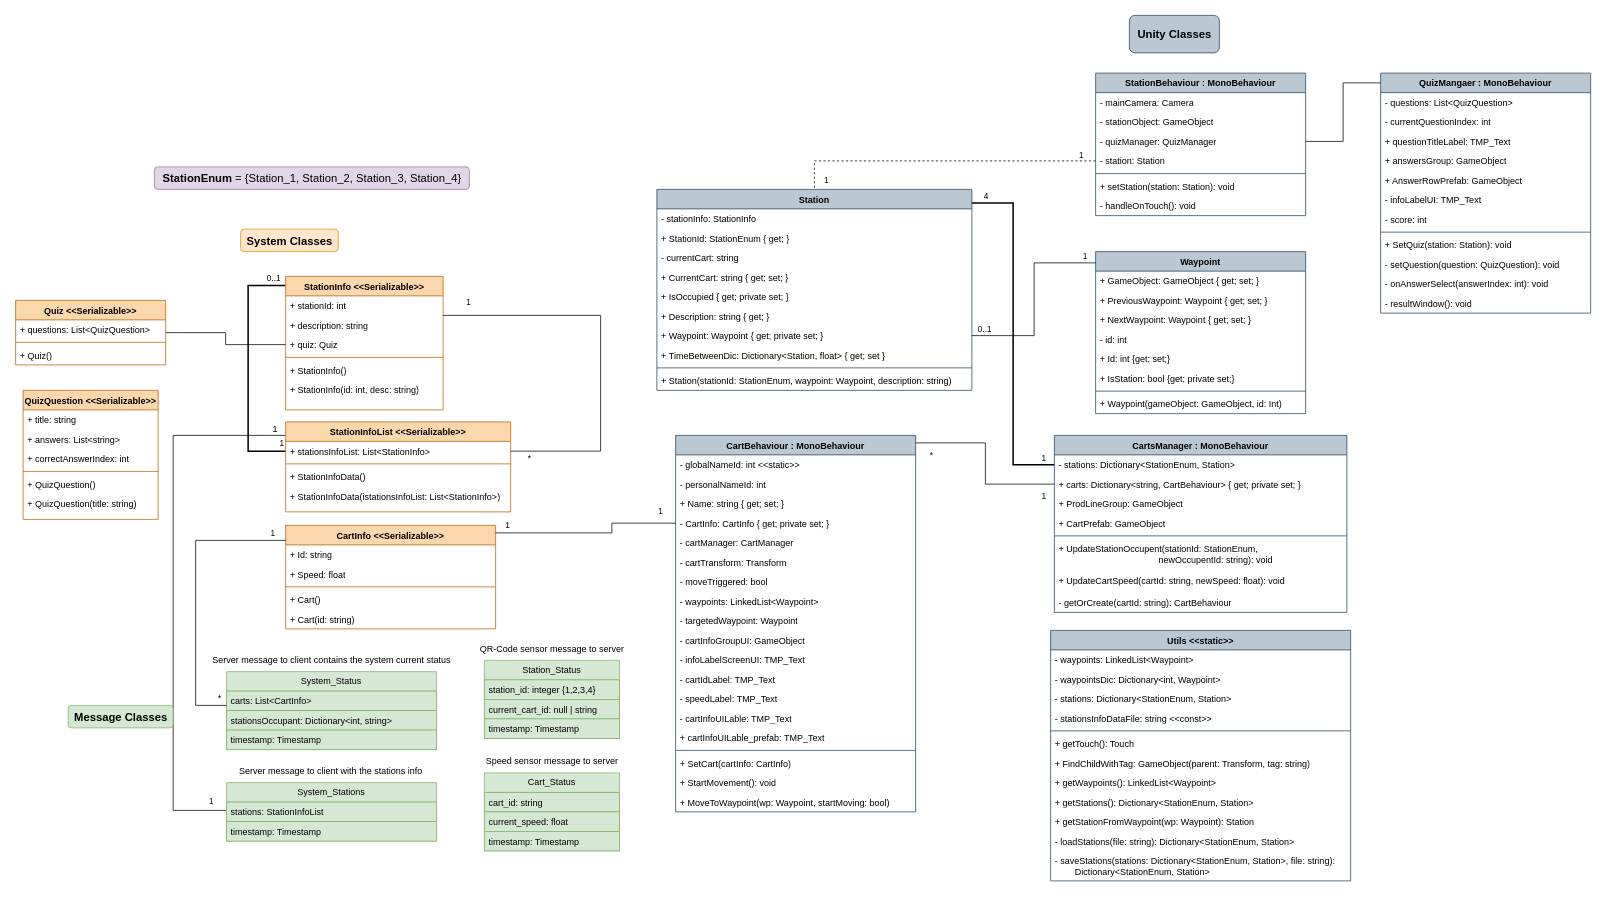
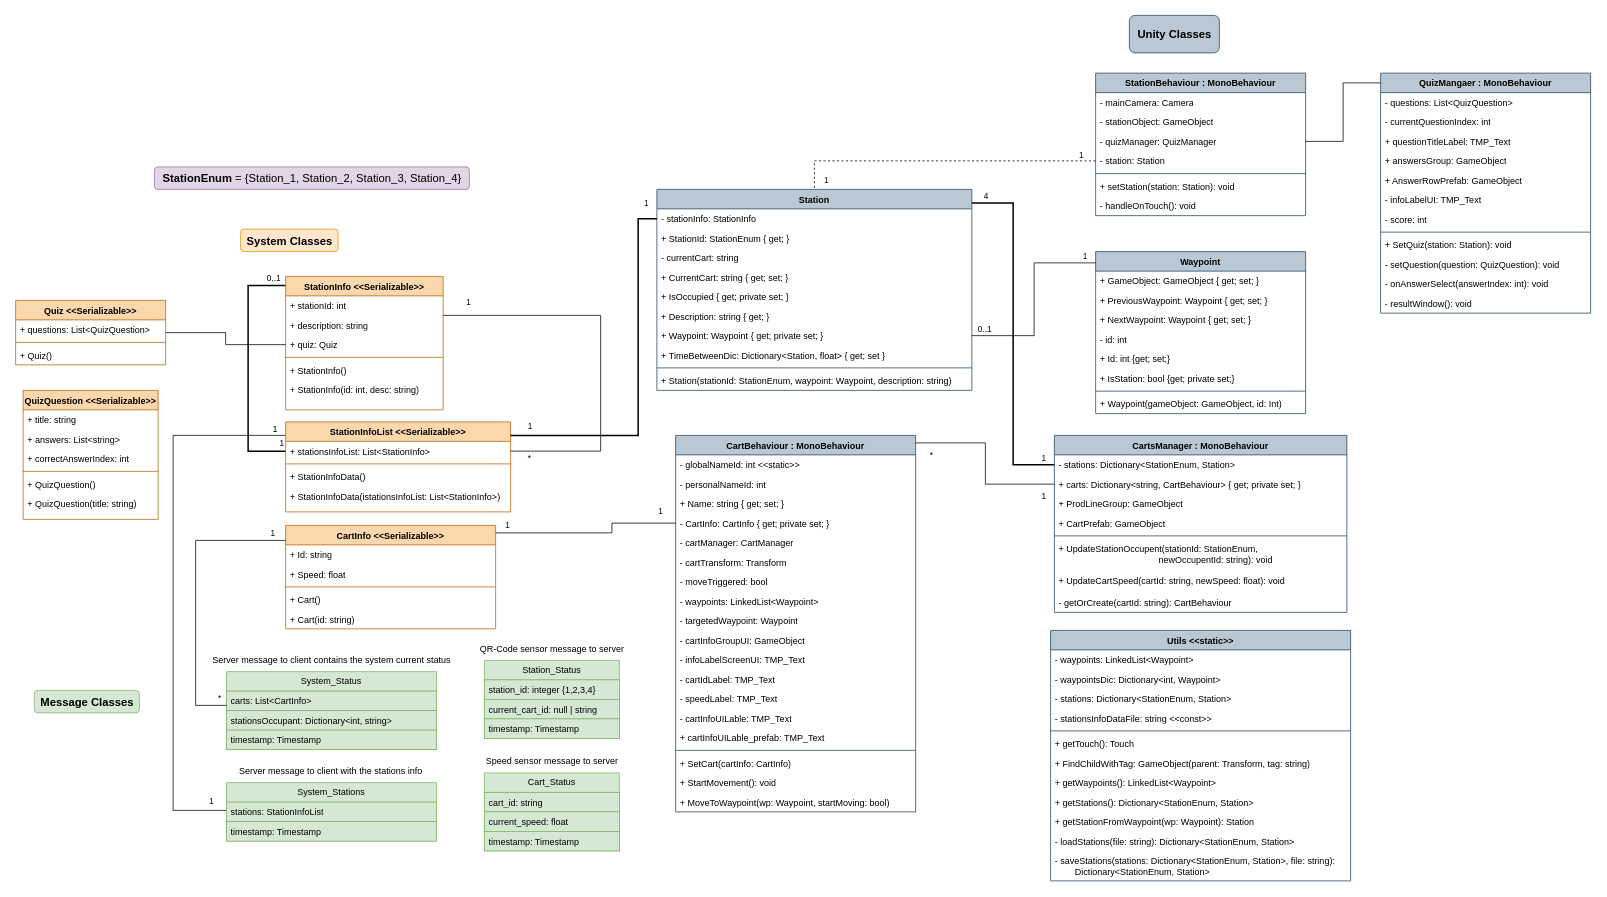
none -> (638, 383)
(120, 717) -> (87, 702)
